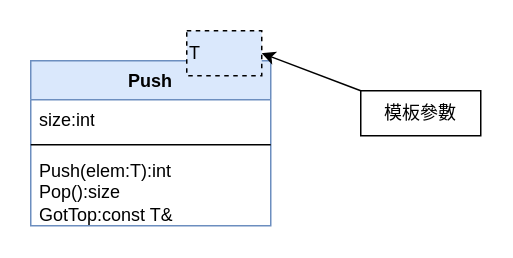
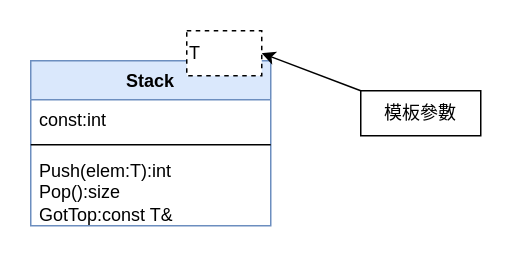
(224, 53) -> (224, 53)
(151, 82) -> (151, 82)
(73, 121) -> (80, 121)
